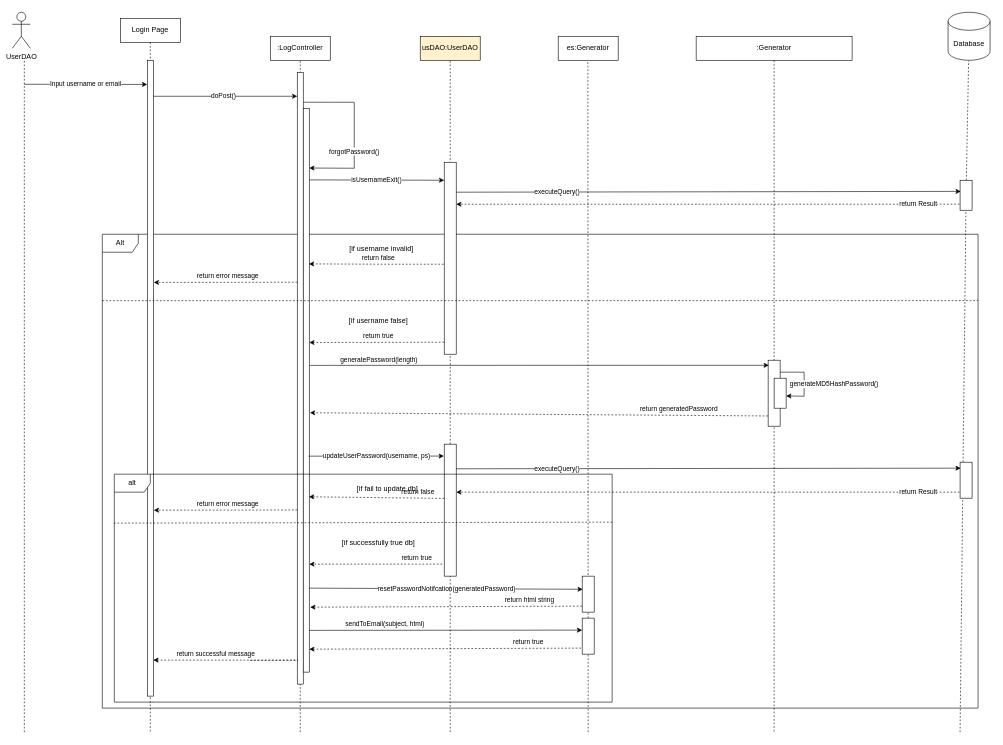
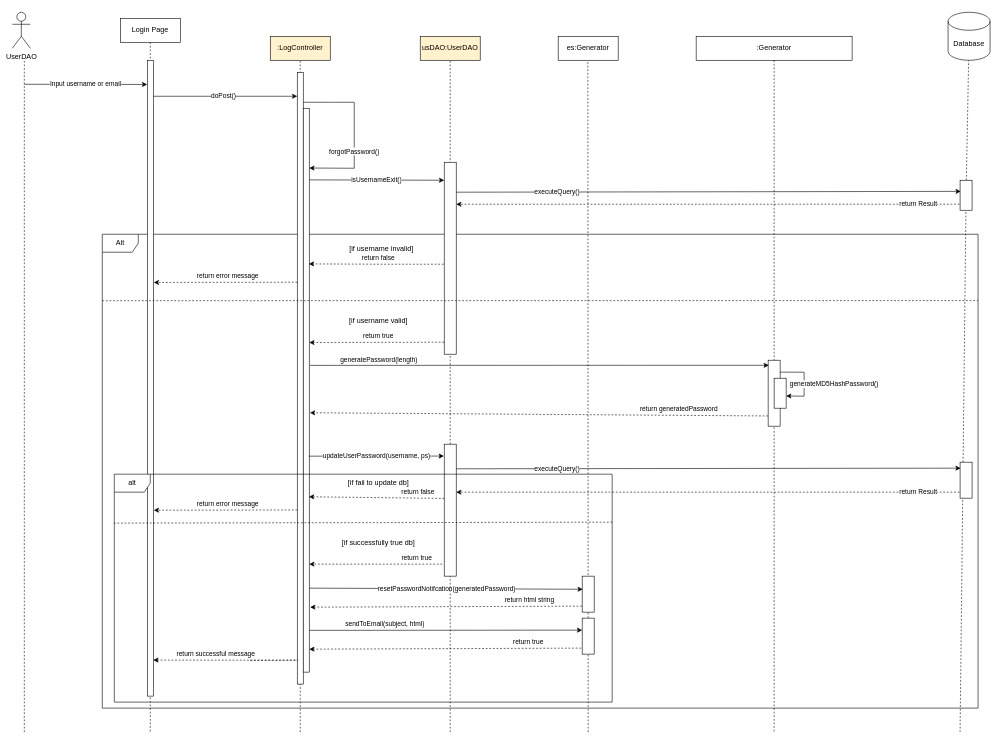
(300, 48) -> (300, 48)
(379, 321) -> (379, 321)
(387, 489) -> (378, 483)
